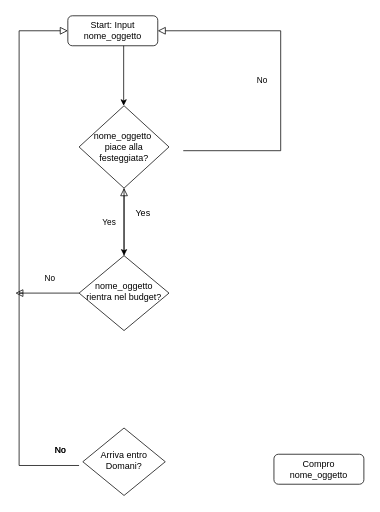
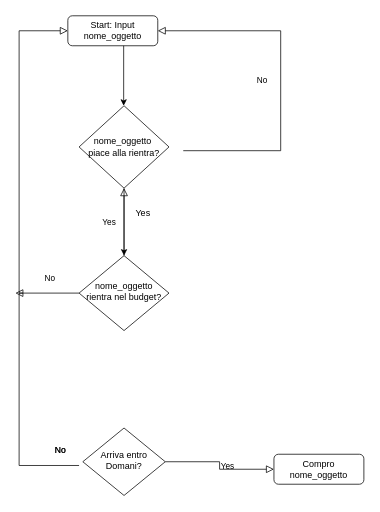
(124, 147) -> (124, 147)
none -> (219, 462)
